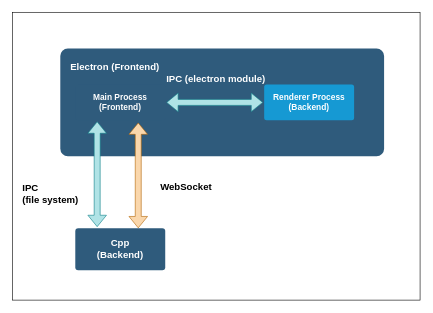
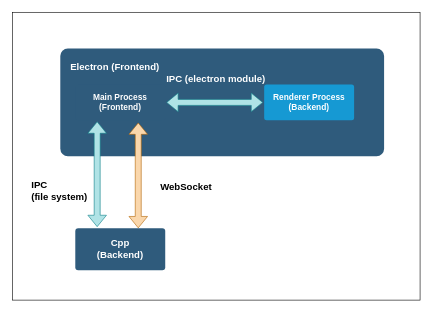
(51, 191) -> (60, 188)
